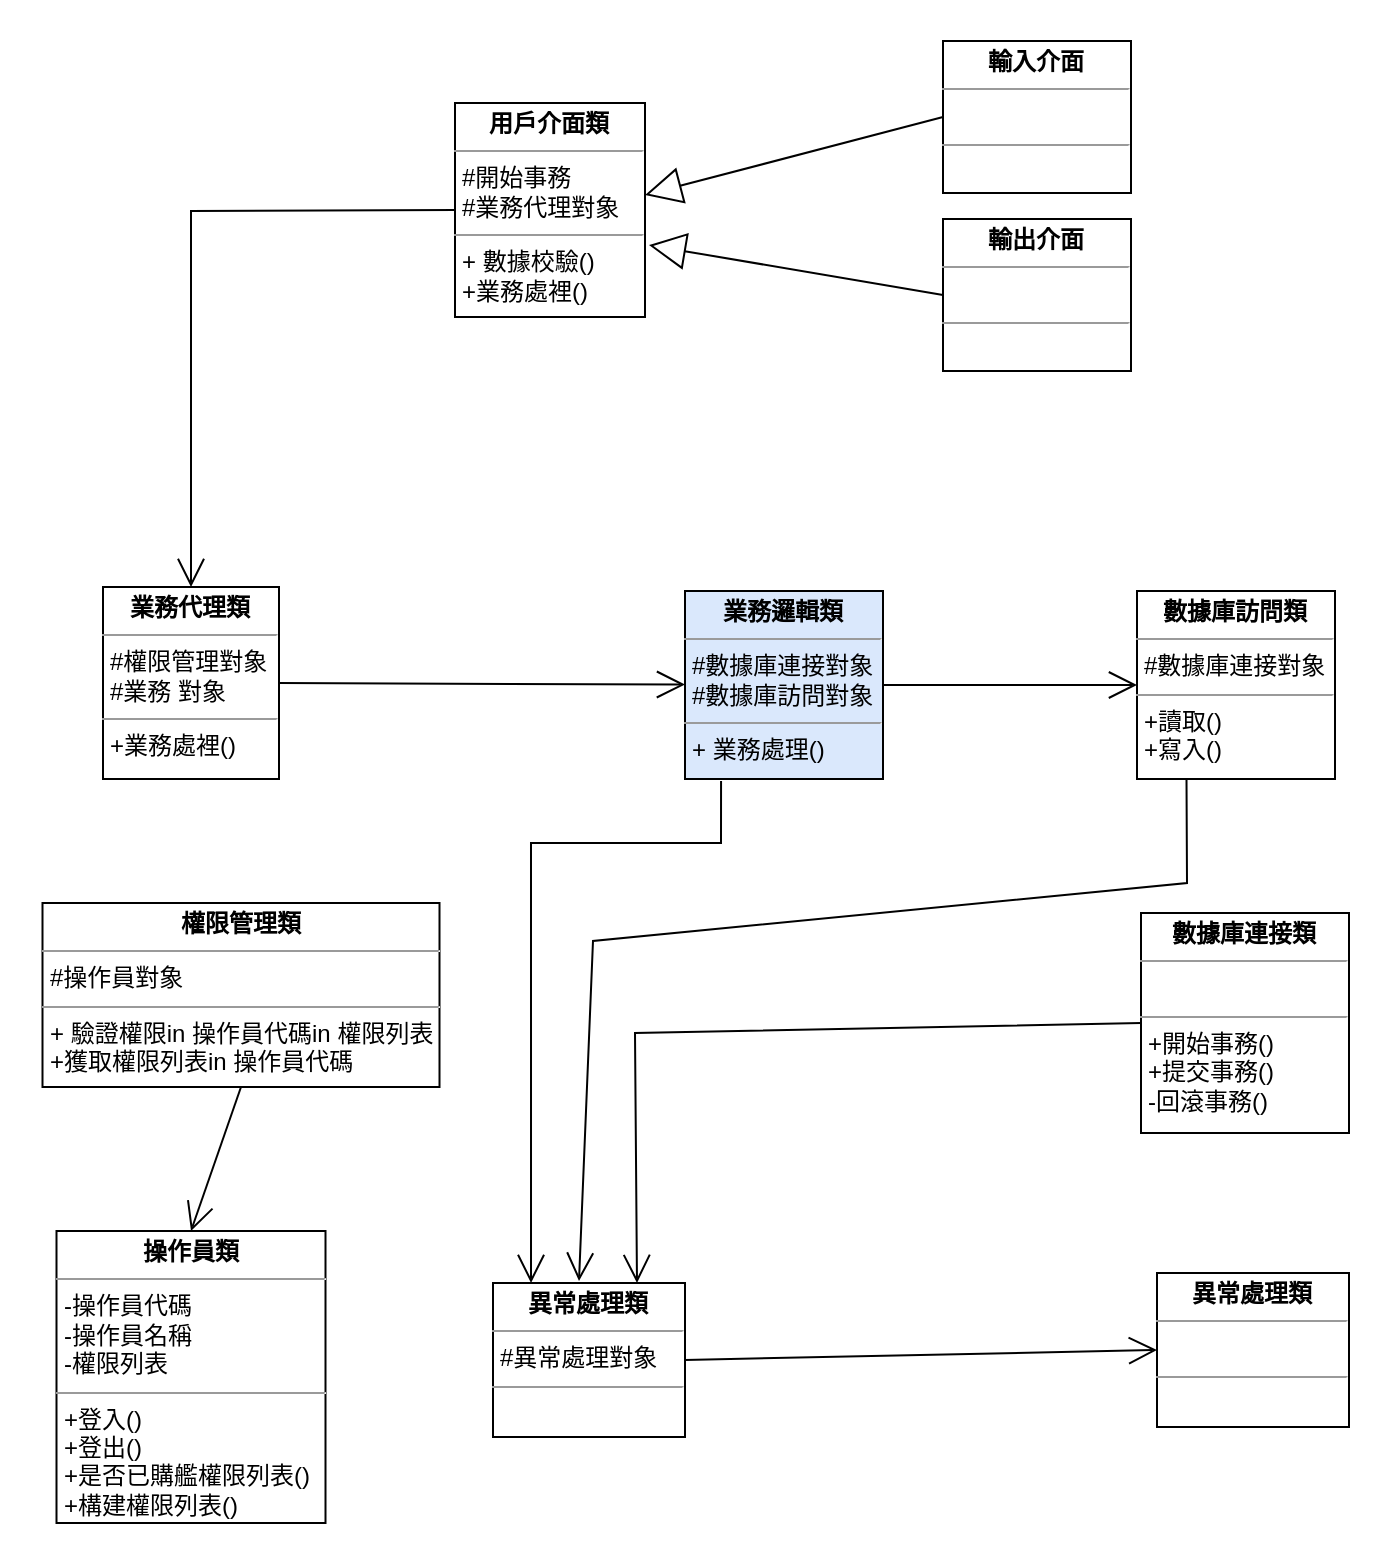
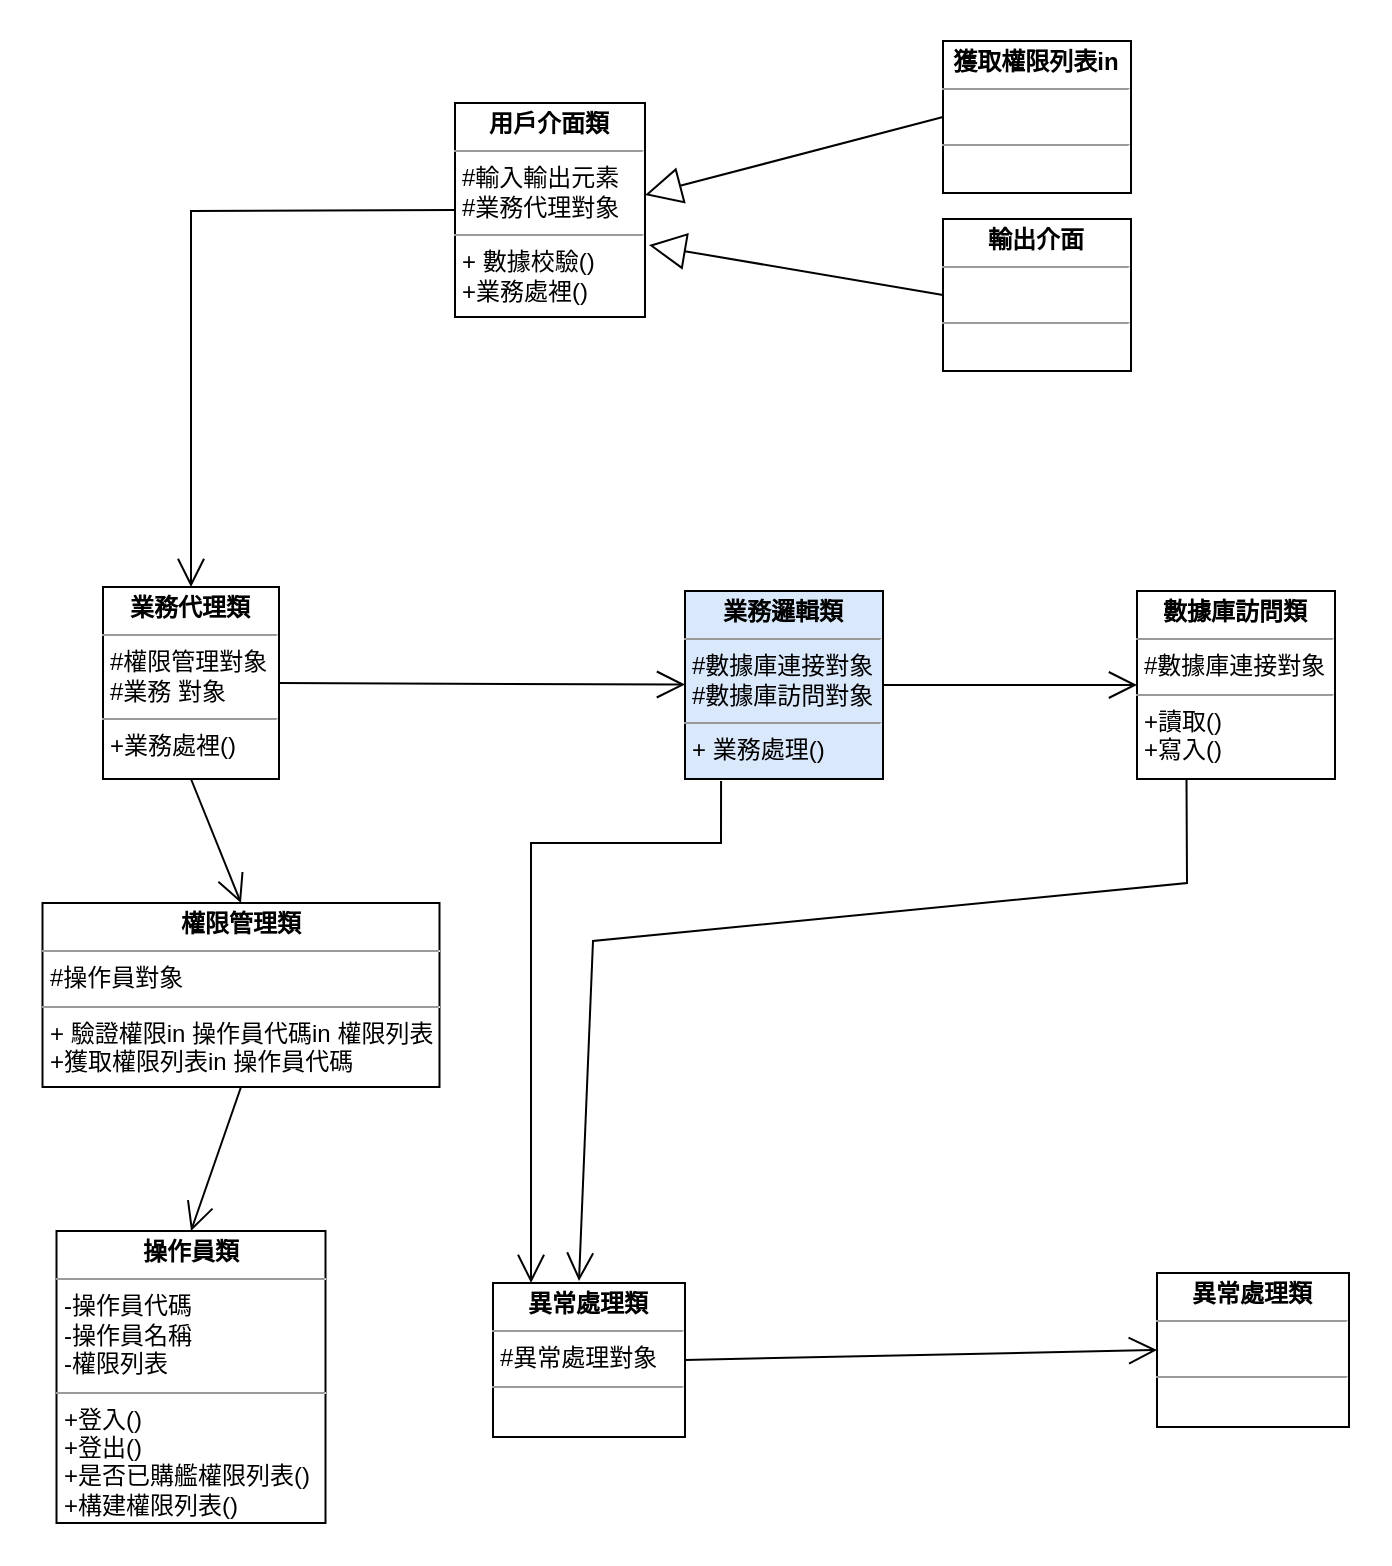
(991, 55) -> (1025, 55)
(534, 175) -> (534, 175)
none -> (215, 838)
(1245, 1023) -> none
(766, 1030) -> none
